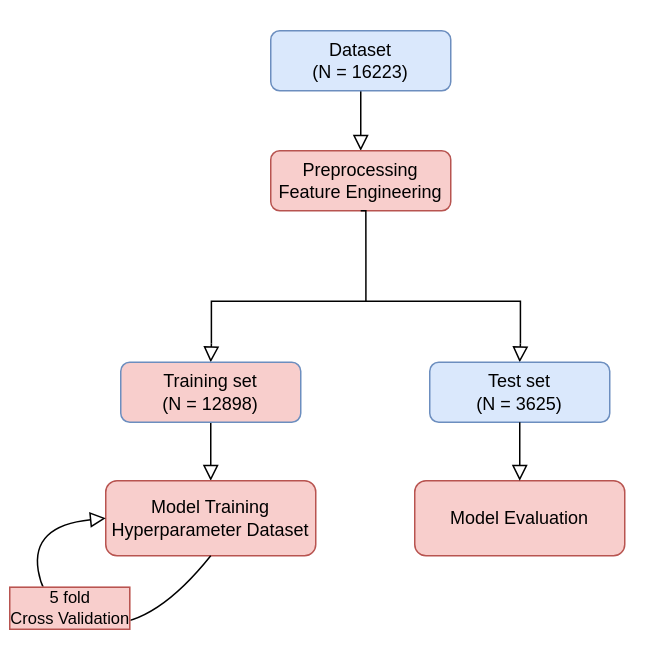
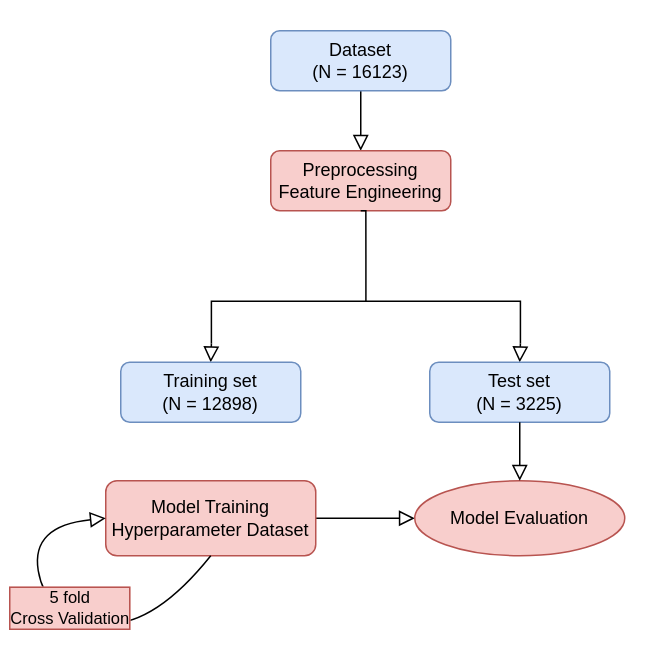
(361, 61) -> (361, 61)
(211, 392) -> (211, 392)
(520, 392) -> (520, 392)
(211, 444) -> none
none -> (357, 518)
(520, 518) -> (520, 518)
